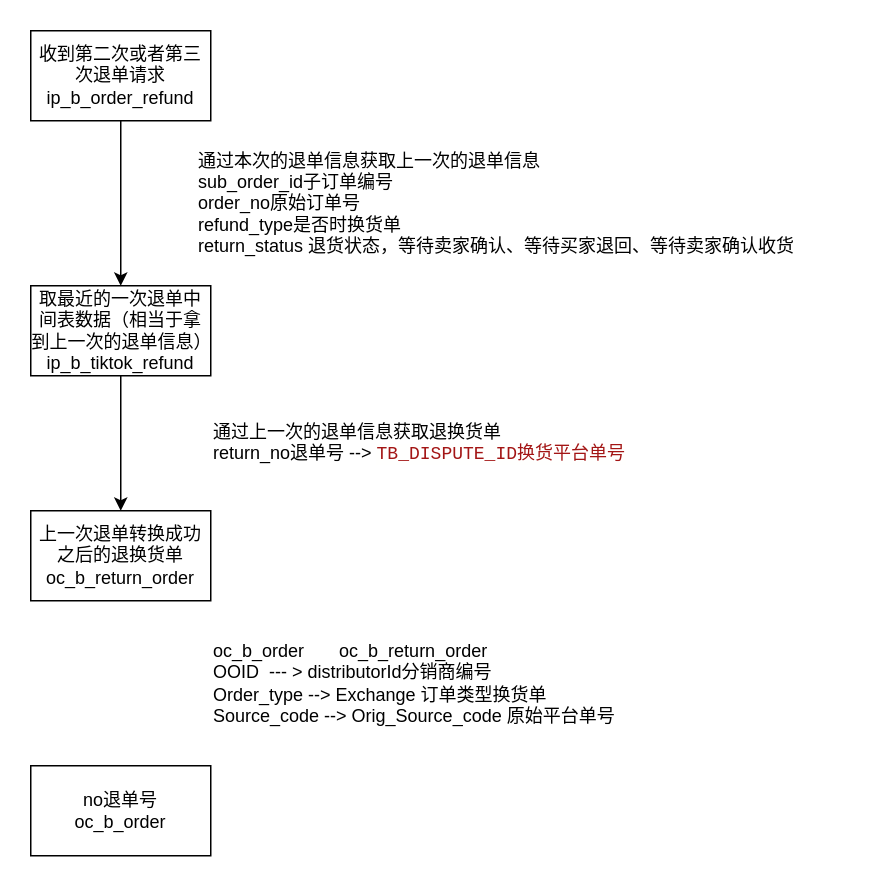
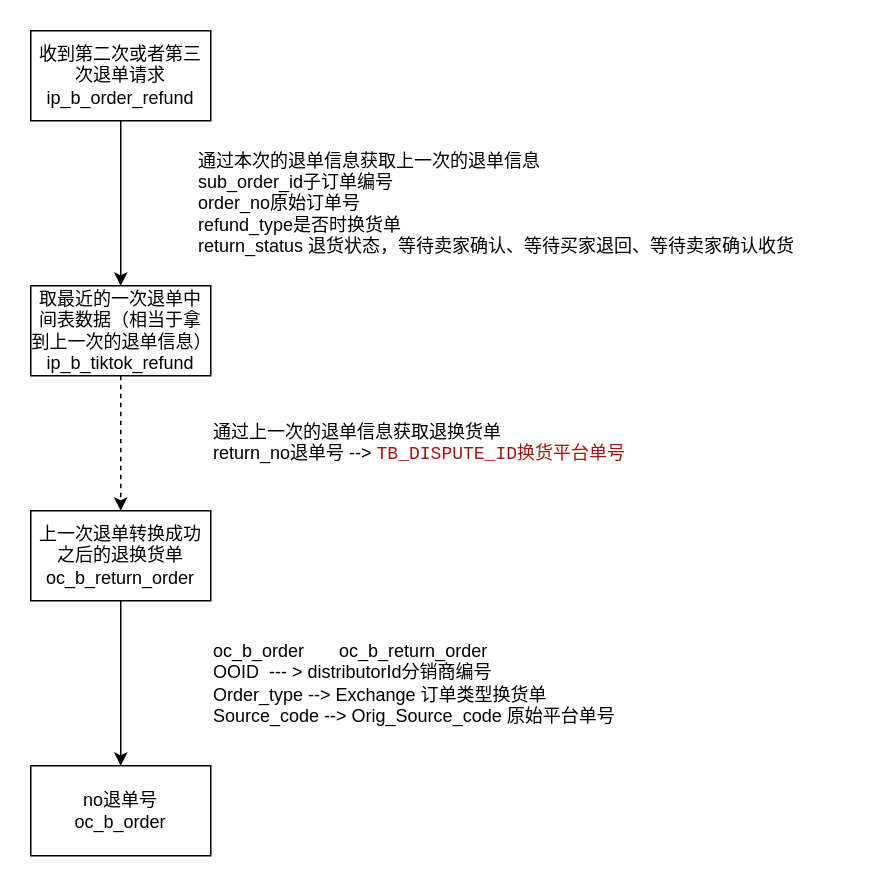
(121, 439) -> (121, 439)
none -> (121, 678)
